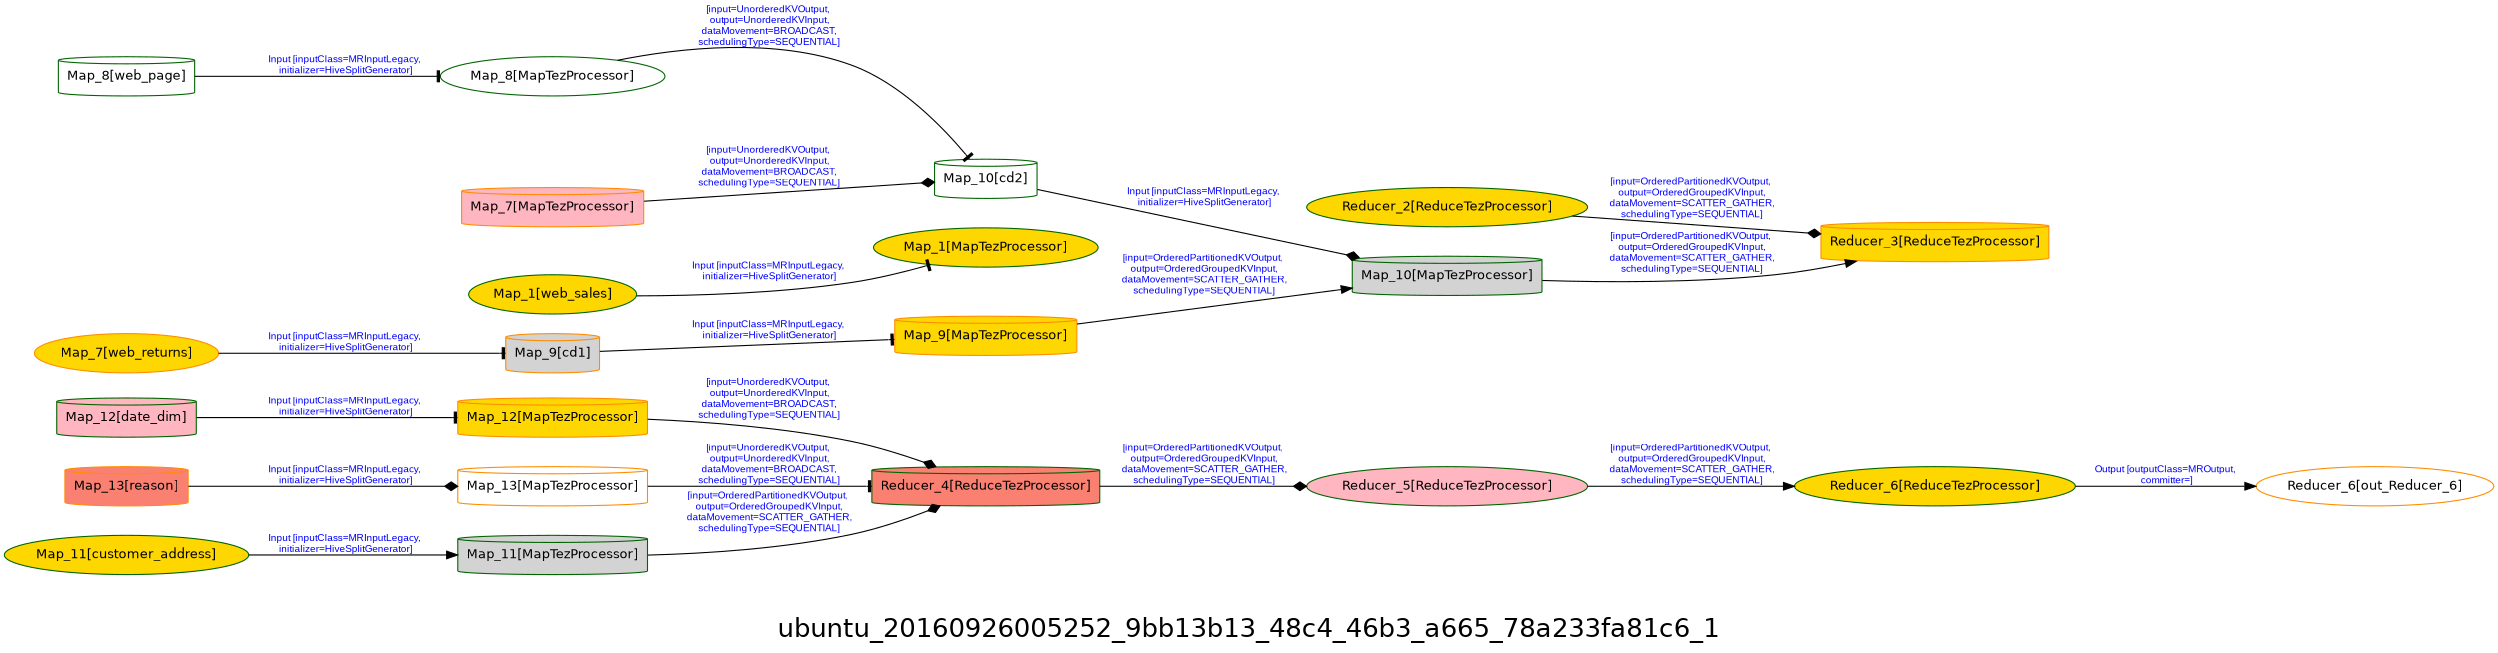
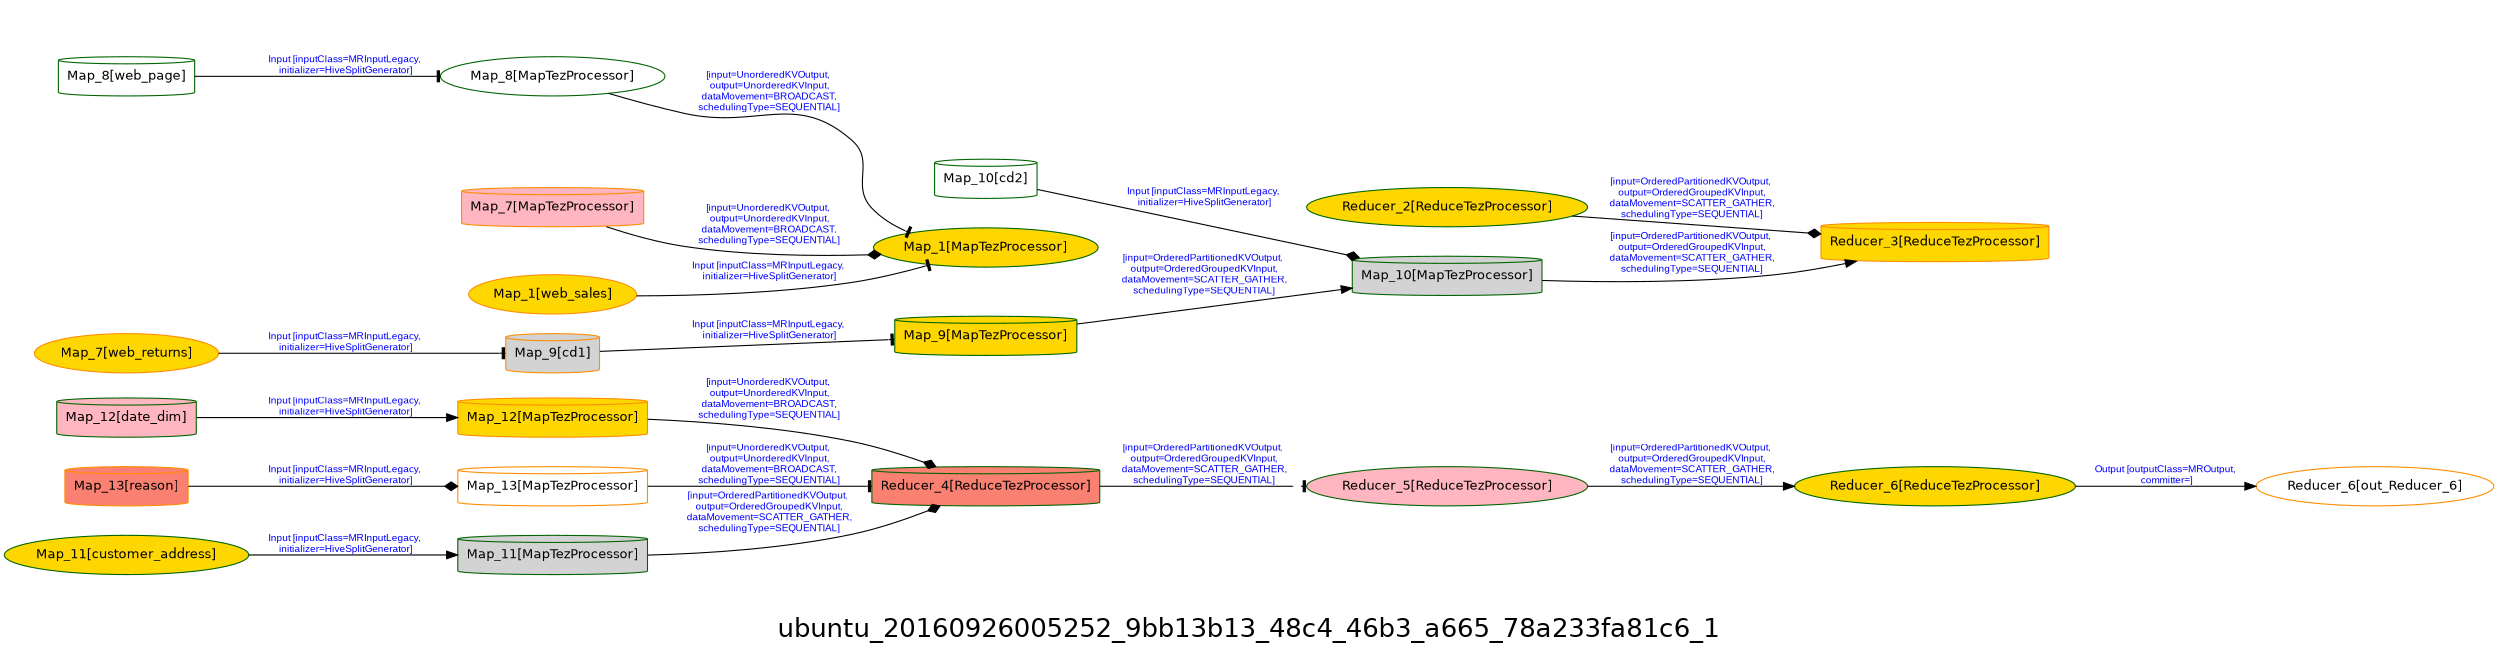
(808, 54) -> (789, 114)
(783, 192) -> (736, 252)
(553, 294) -> (553, 294)
(986, 336) -> (986, 336)
(324, 418) -> (324, 418)
(1196, 486) -> (1196, 486)
